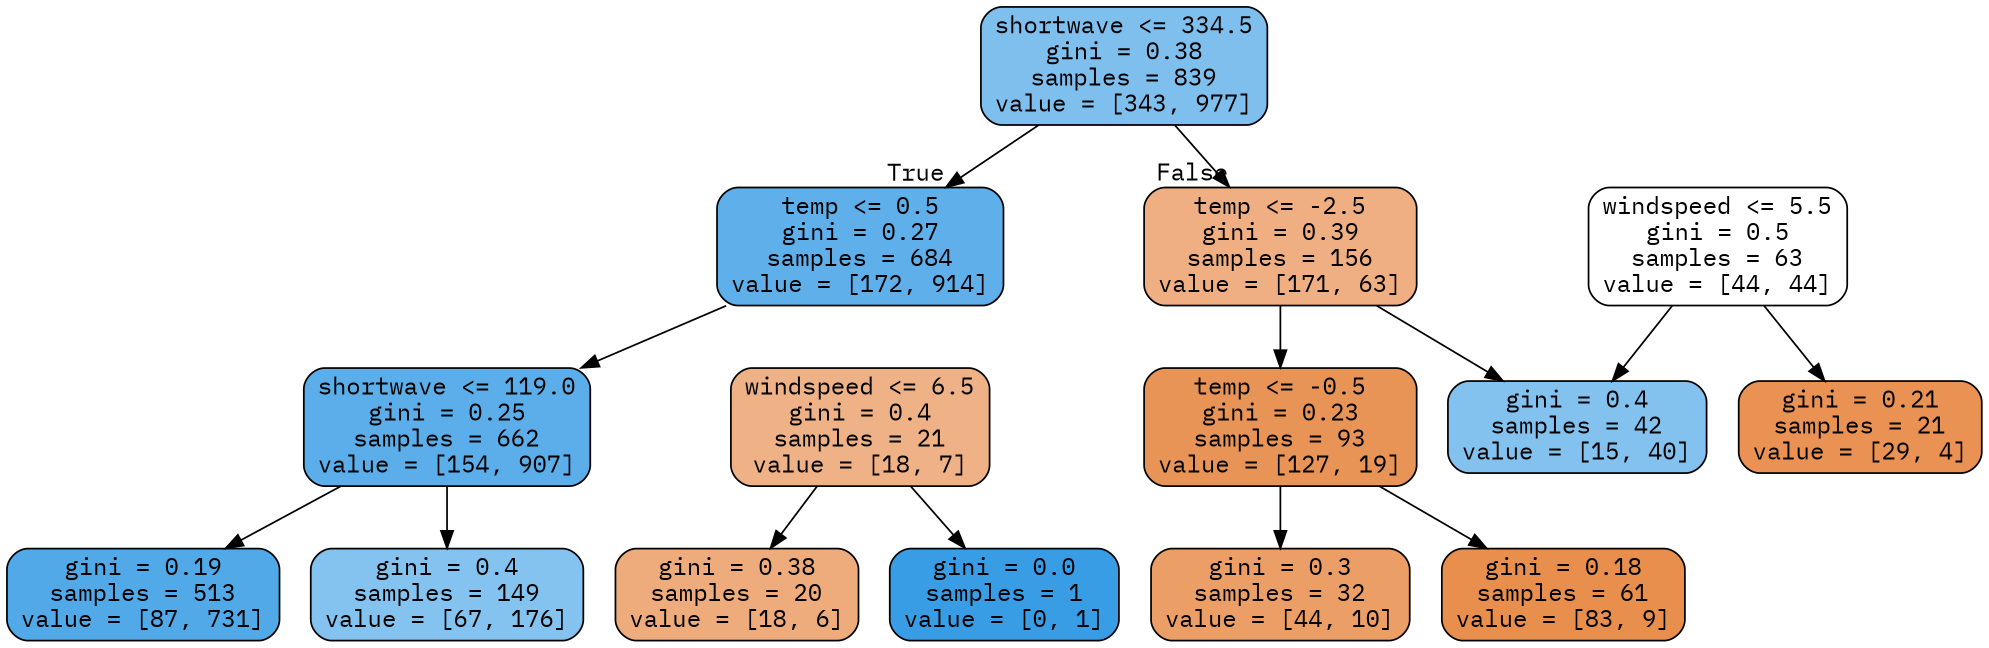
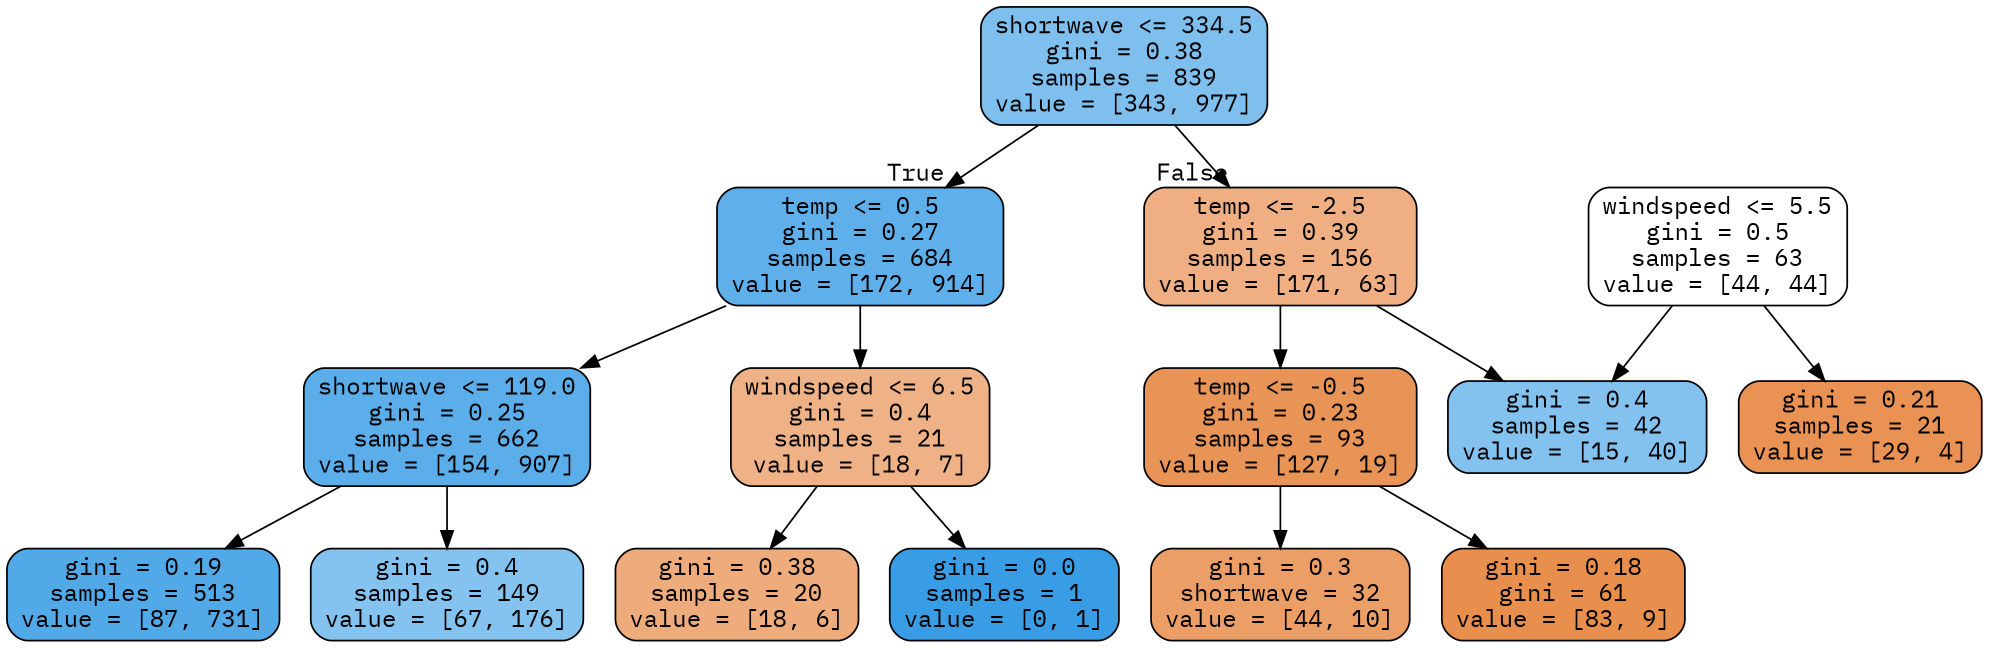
none -> (860, 328)
(1280, 595) -> (1280, 595)
(1563, 595) -> (1563, 595)
